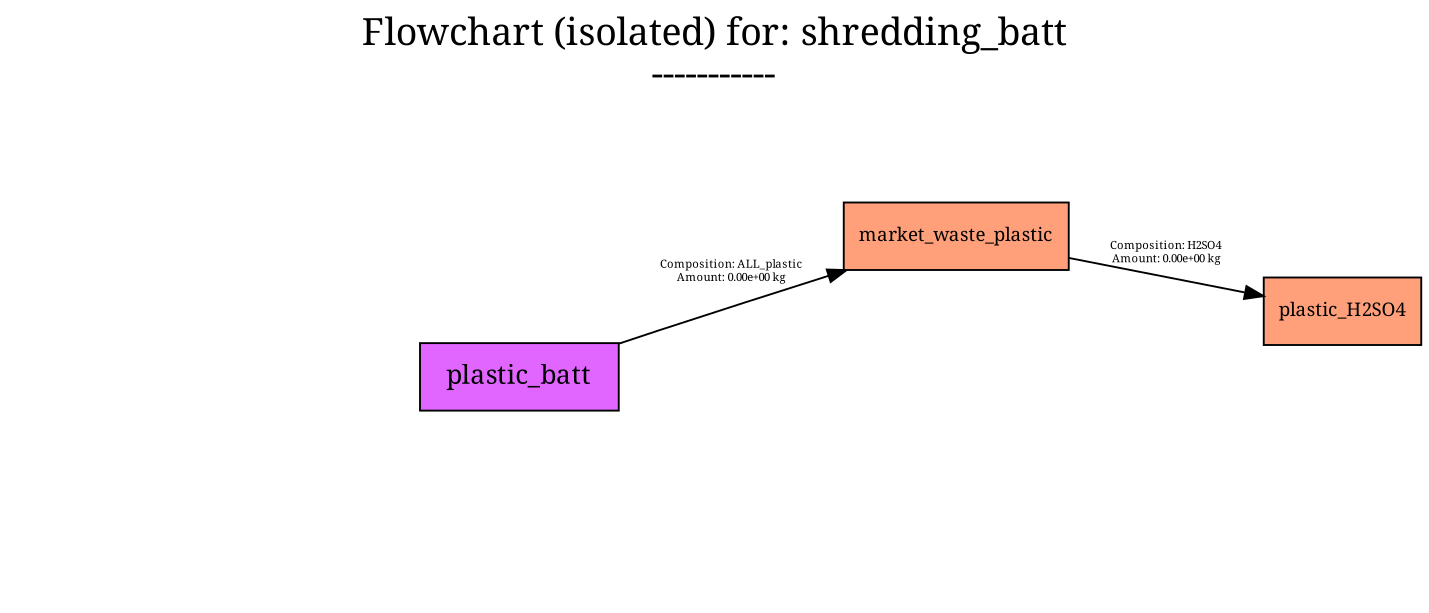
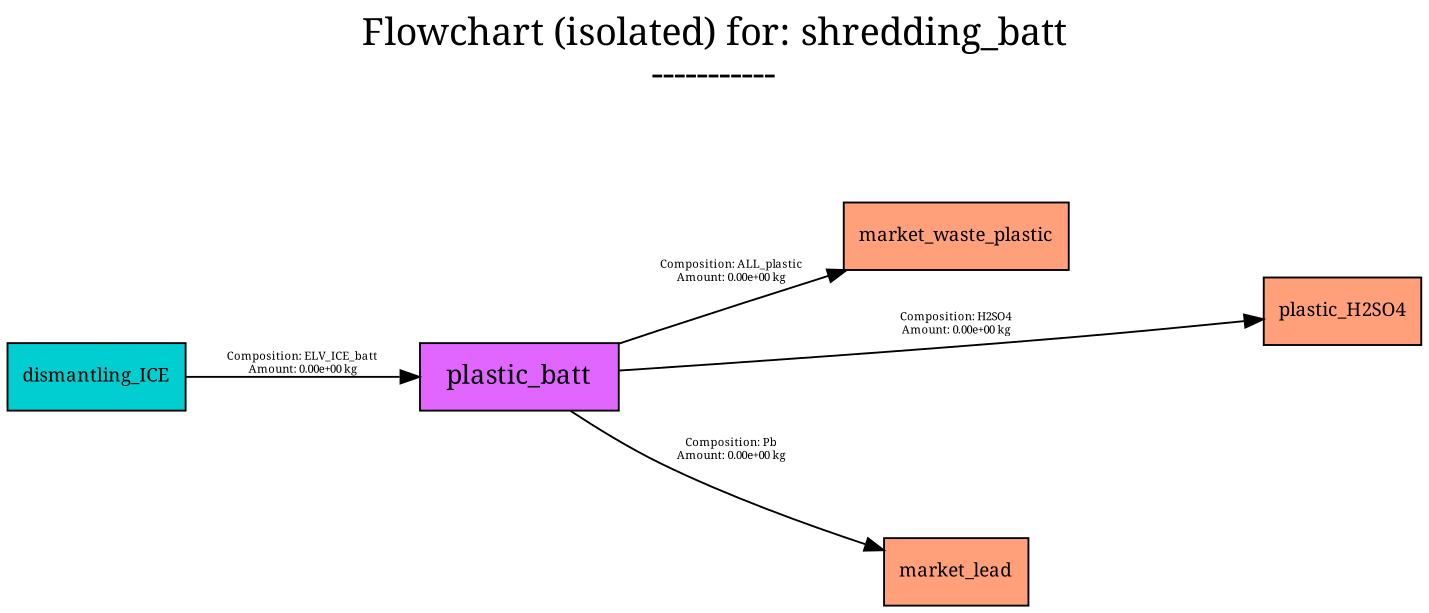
(1157, 275) -> (932, 348)
none -> (97, 377)
none -> (956, 572)
